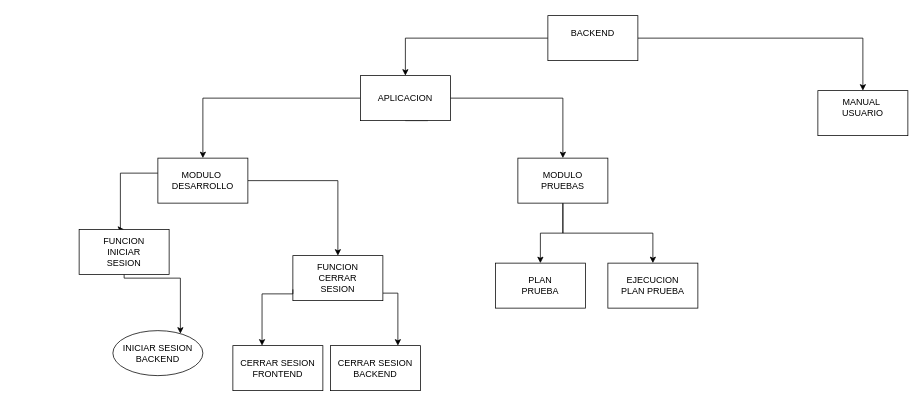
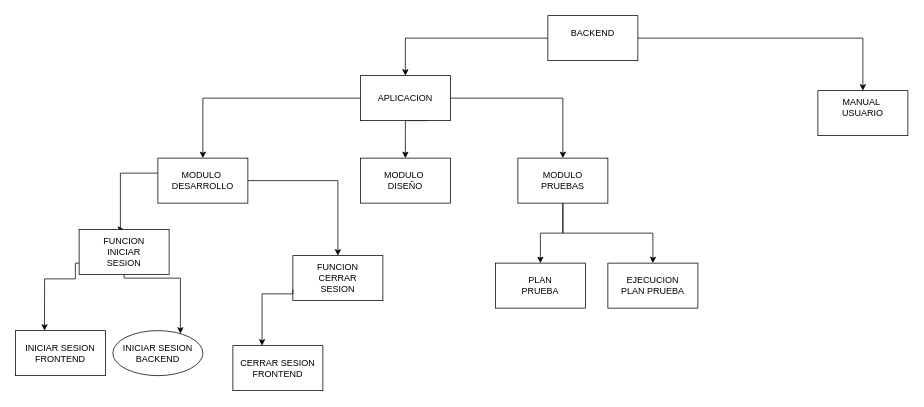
none -> (405, 137)
none -> (405, 180)
(397, 293) -> none
none -> (45, 301)
none -> (60, 353)
(375, 368) -> none
